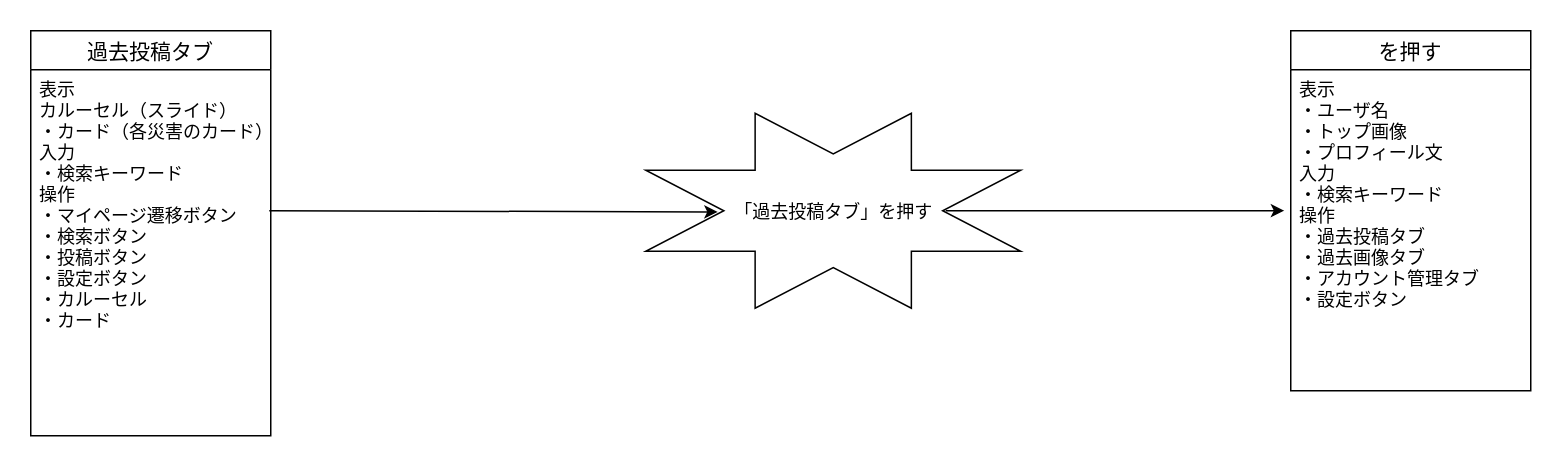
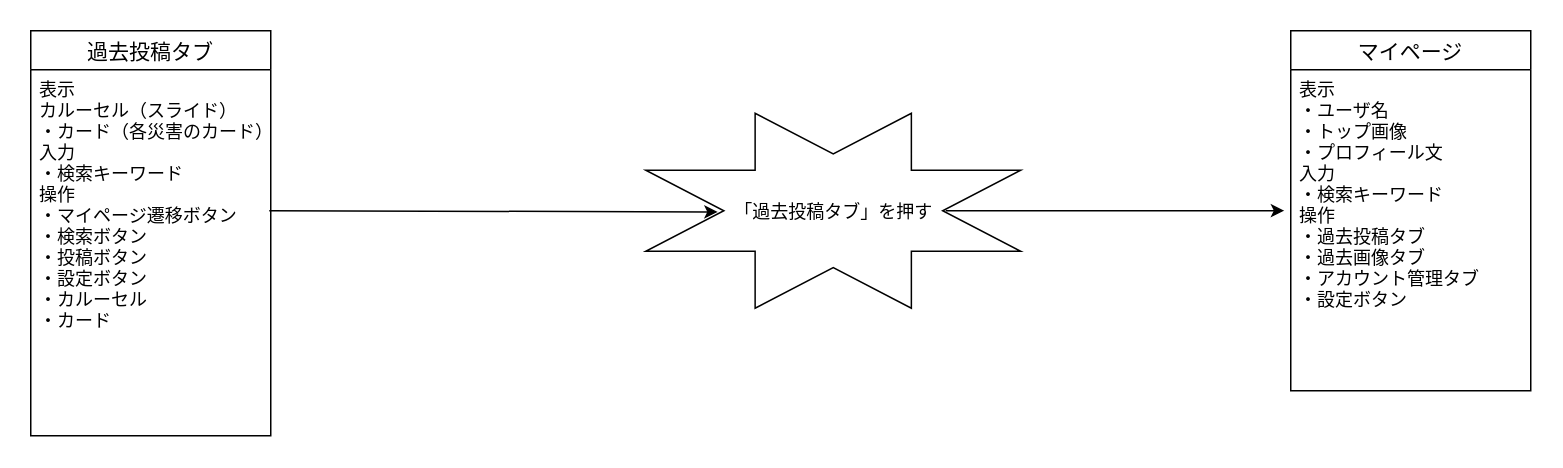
(1410, 52) -> (1410, 52)
